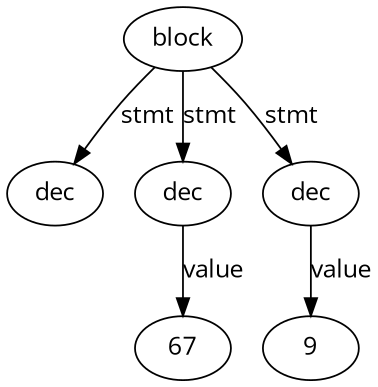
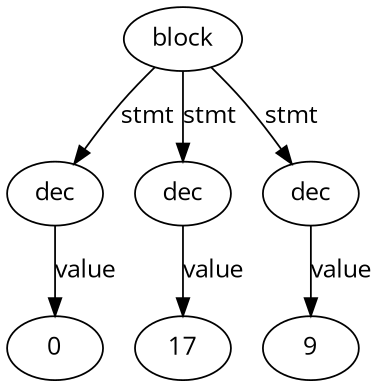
none -> (55, 348)
(183, 348) -> (183, 348)
